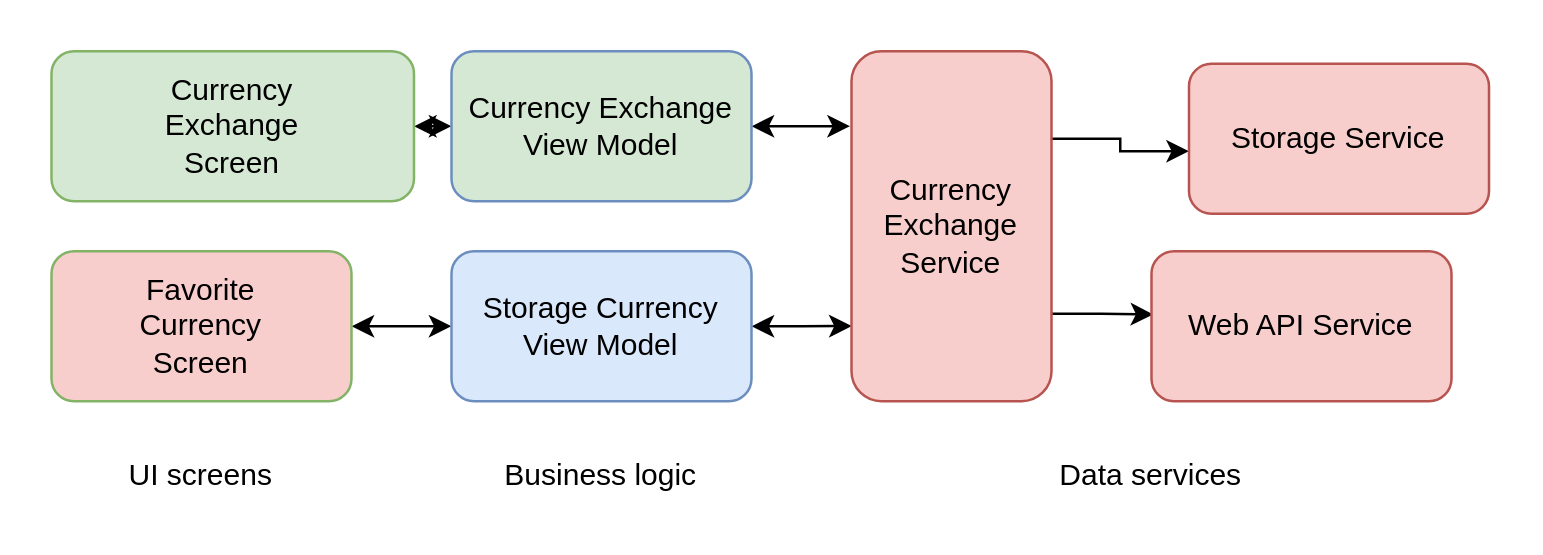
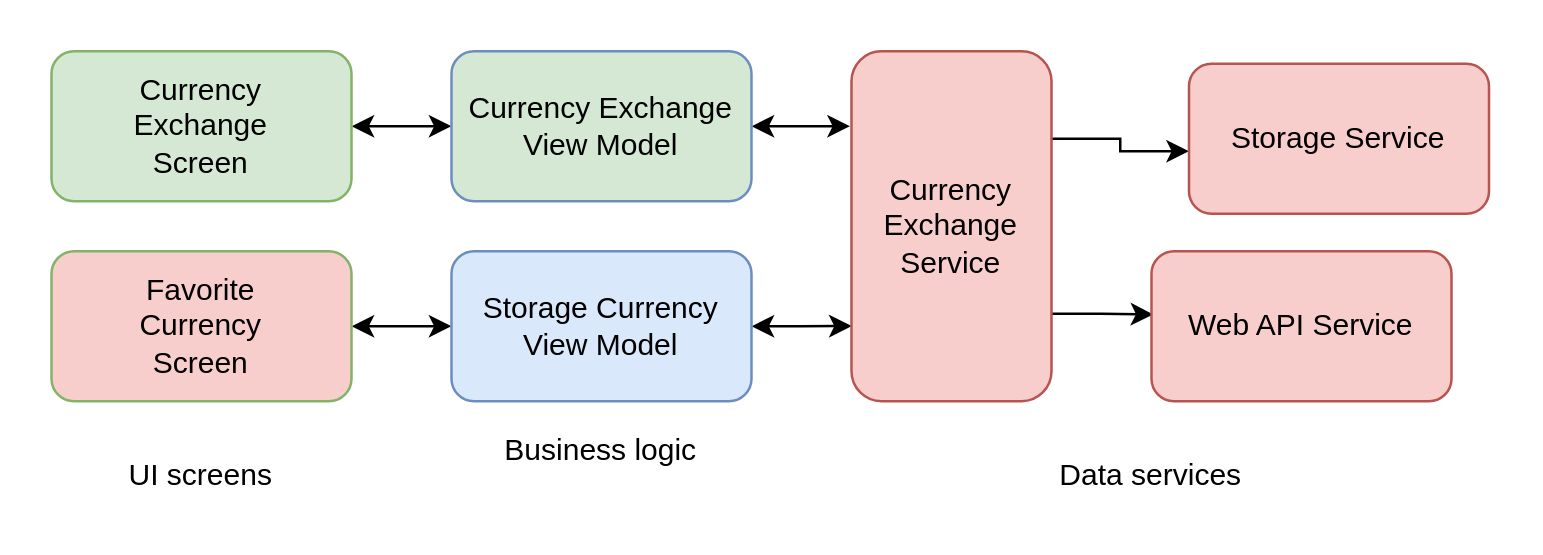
(233, 126) -> (201, 126)
(601, 476) -> (601, 451)
